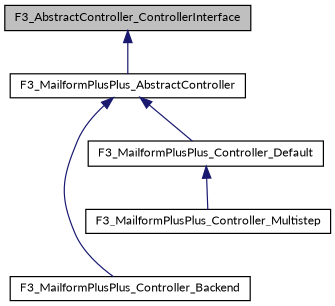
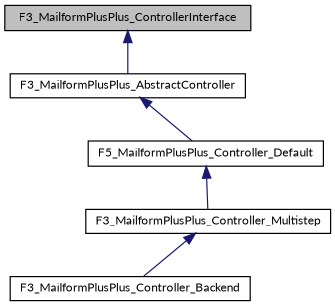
(128, 18) -> (128, 18)
(206, 154) -> (206, 154)
(65, 194) -> (165, 259)
